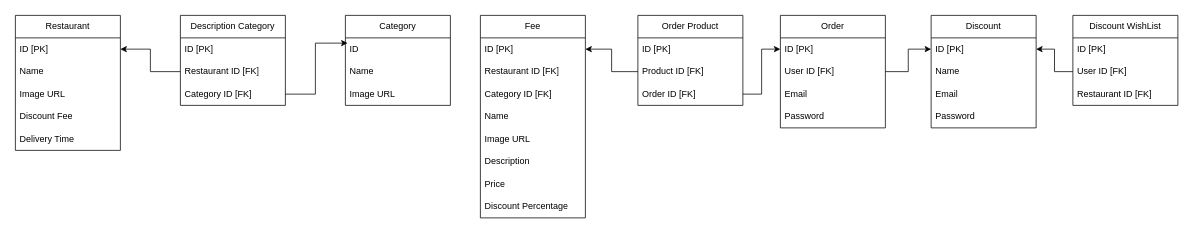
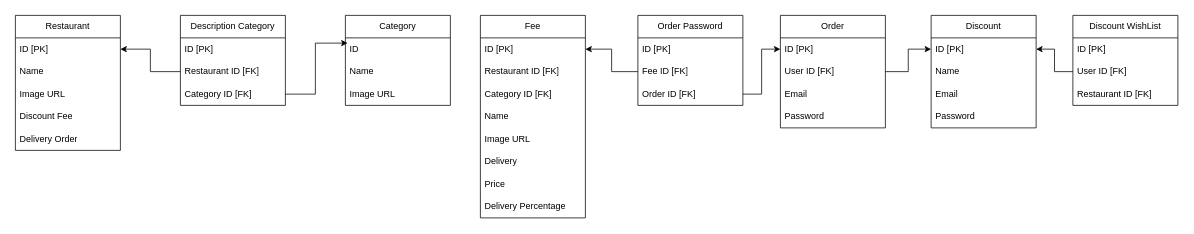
(690, 27) -> (690, 27)
(678, 72) -> (668, 72)
(48, 139) -> (52, 139)
(510, 162) -> (503, 162)
(530, 207) -> (529, 207)
